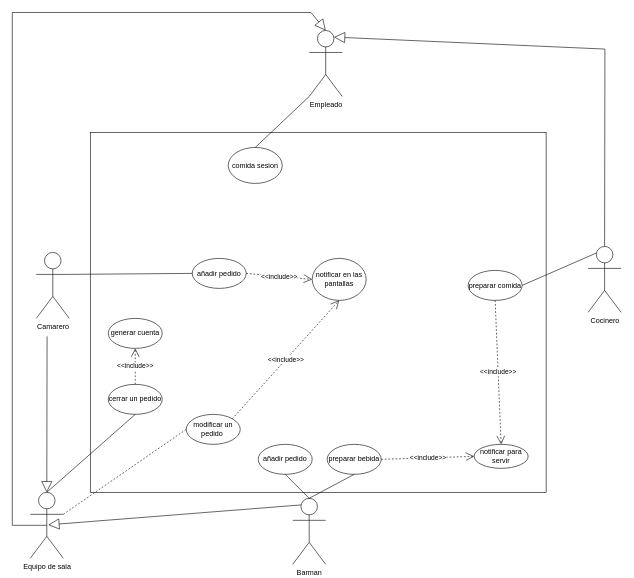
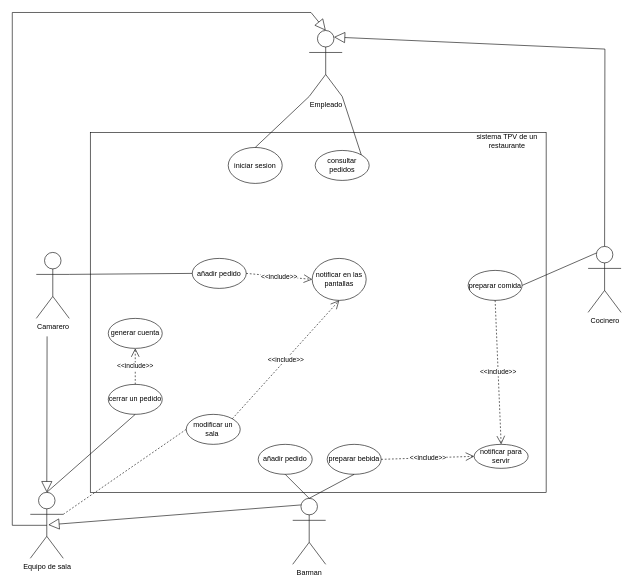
none -> (352, 126)
none -> (507, 141)
(255, 165) -> (255, 165)
none -> (342, 165)
(213, 429) -> (213, 429)
